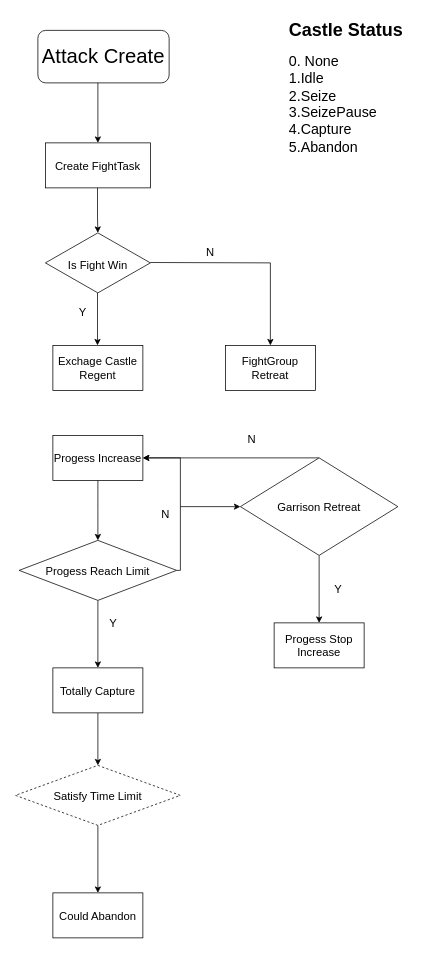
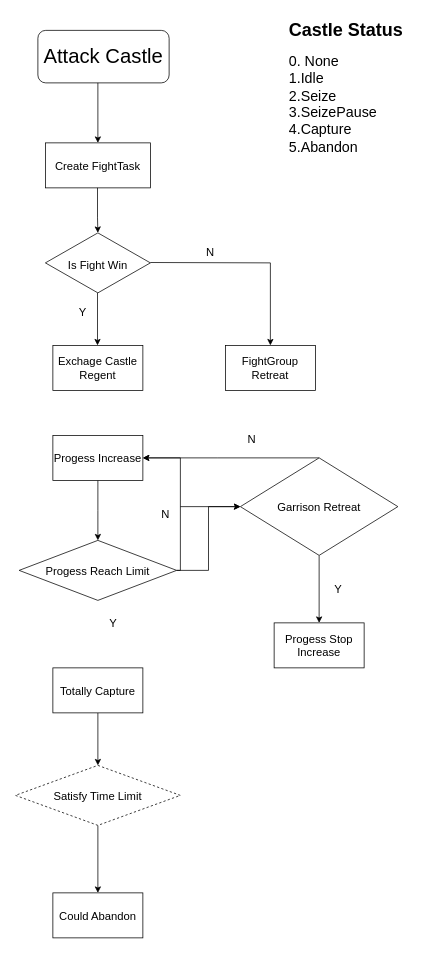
(104, 57) -> (104, 57)
(98, 661) -> (209, 552)
